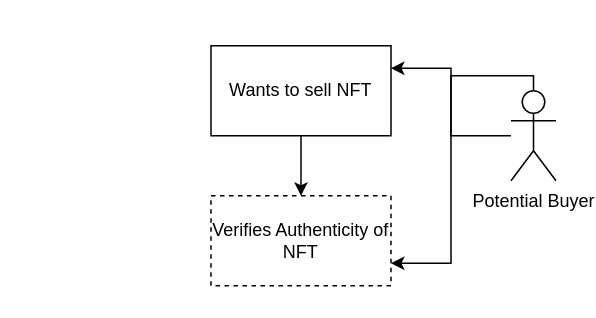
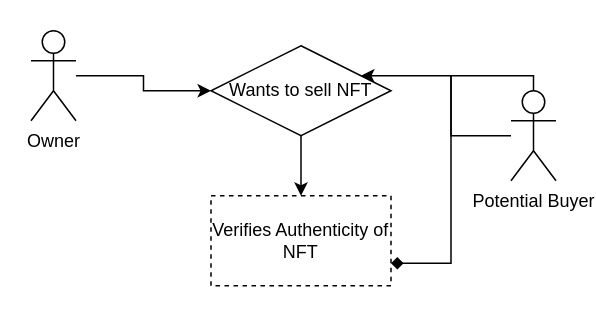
none -> (53, 76)
none -> (143, 78)
(301, 91) -> (301, 91)
(402, 263) -> (403, 263)
